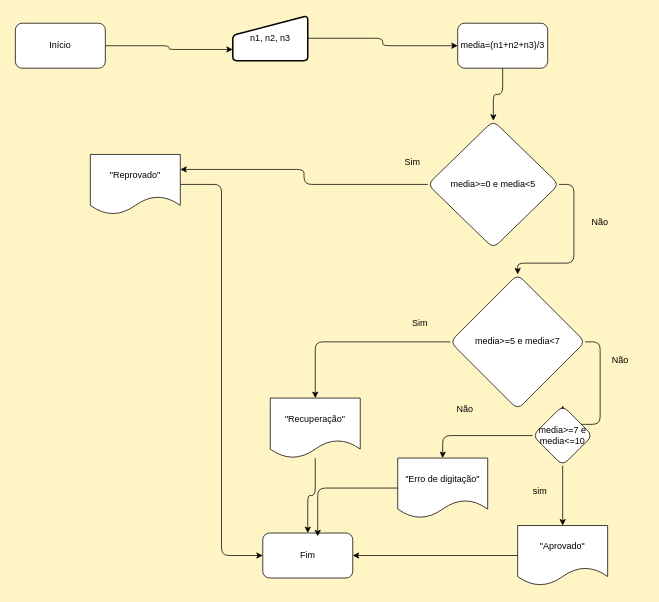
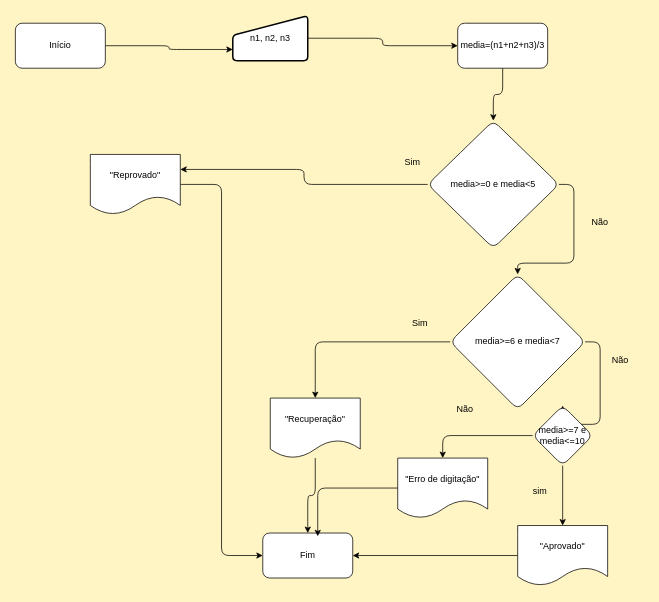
(518, 342) -> (518, 342)
